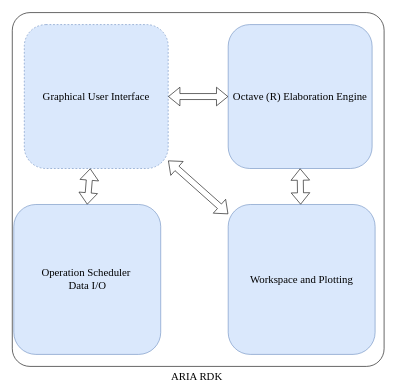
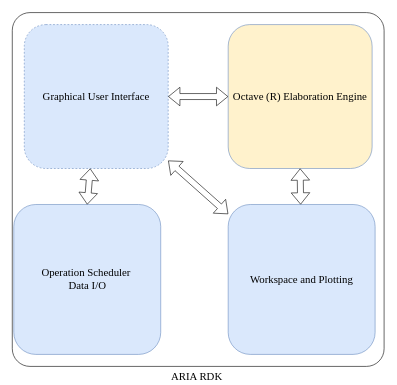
(300, 96) -> (300, 96)
